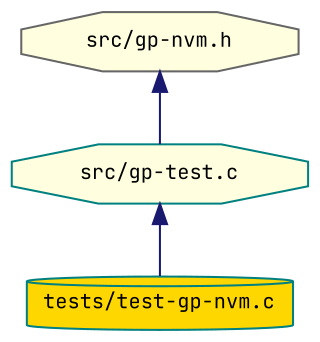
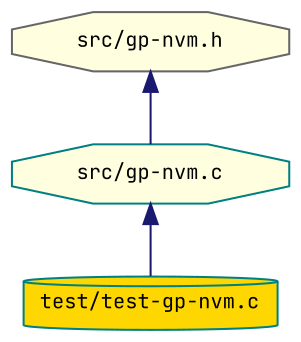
(160, 174) -> (151, 174)
(160, 303) -> (151, 303)
